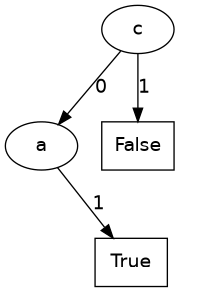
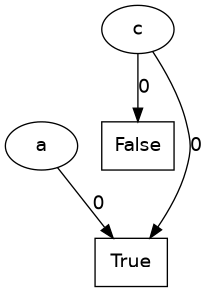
(94, 83) -> (190, 139)
(145, 88) -> (145, 88)
(99, 204) -> (99, 204)
